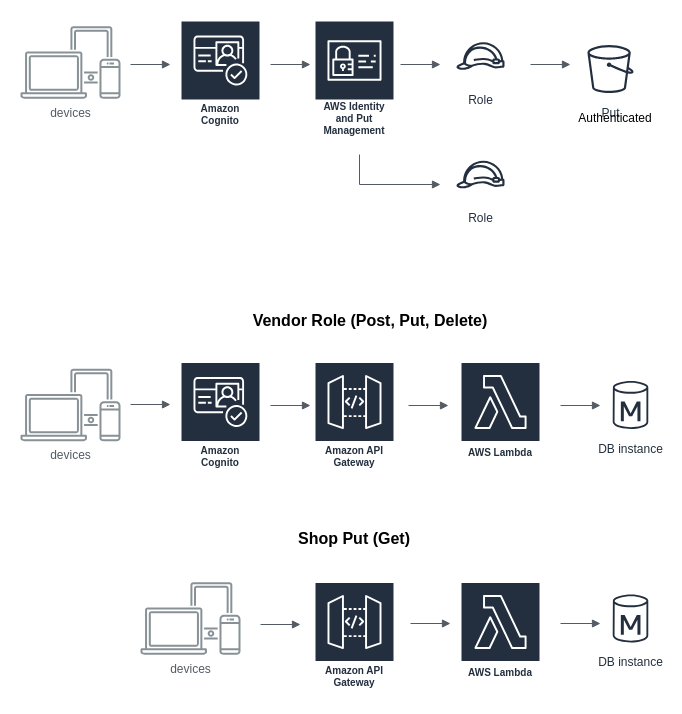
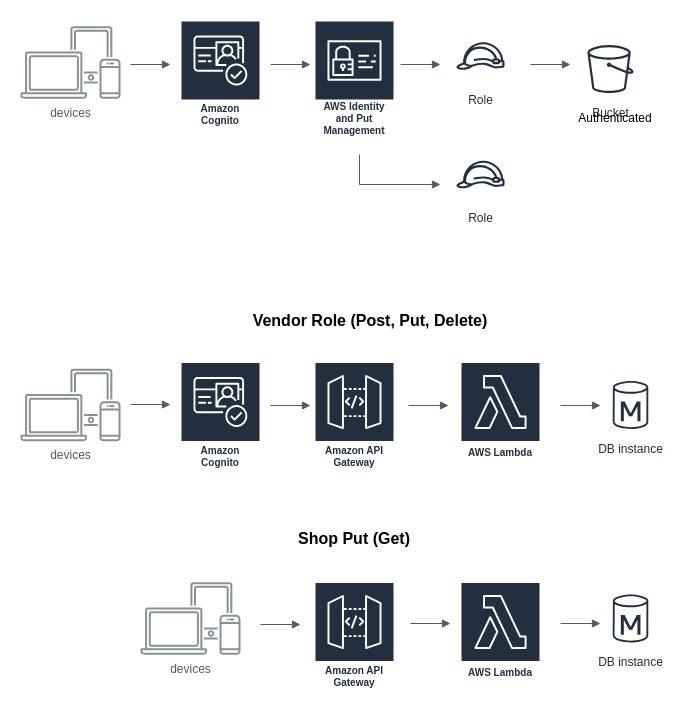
(611, 114) -> (611, 114)
